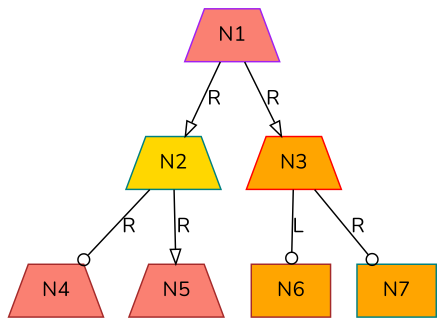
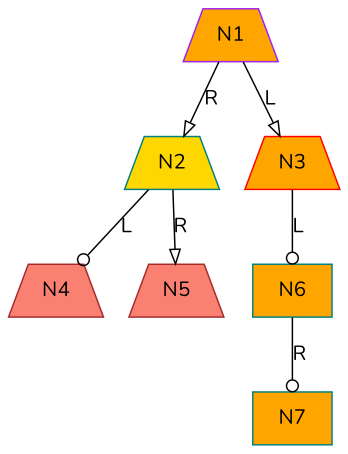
(232, 35) -> (231, 35)
(273, 99) -> (270, 99)
(342, 222) -> (292, 349)
(129, 227) -> (127, 227)
(291, 291) -> (292, 291)
